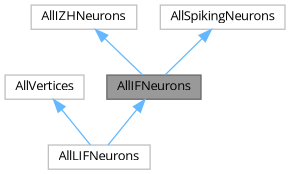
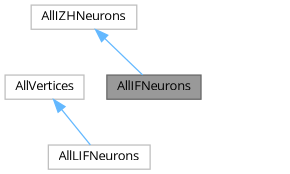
(223, 17) -> none
(122, 127) -> none
